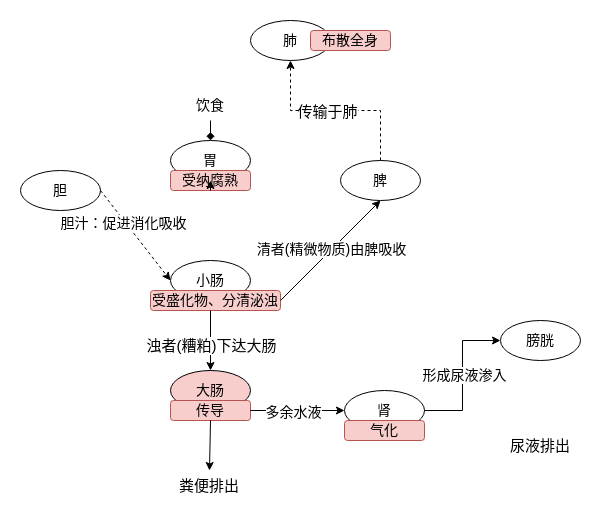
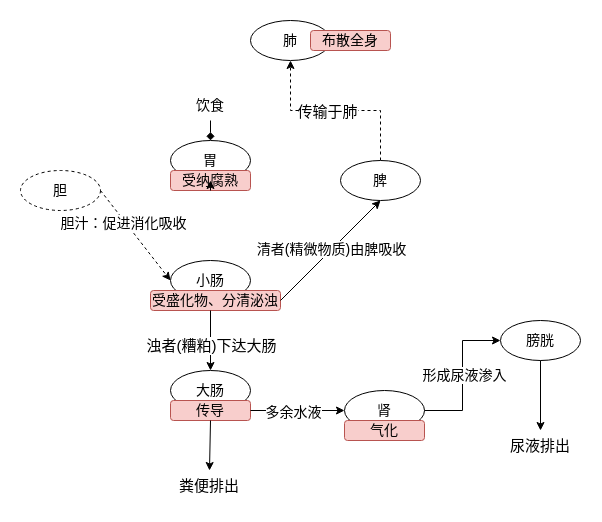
(61, 191) -> (61, 191)
(211, 391) -> (211, 391)
none -> (541, 392)
